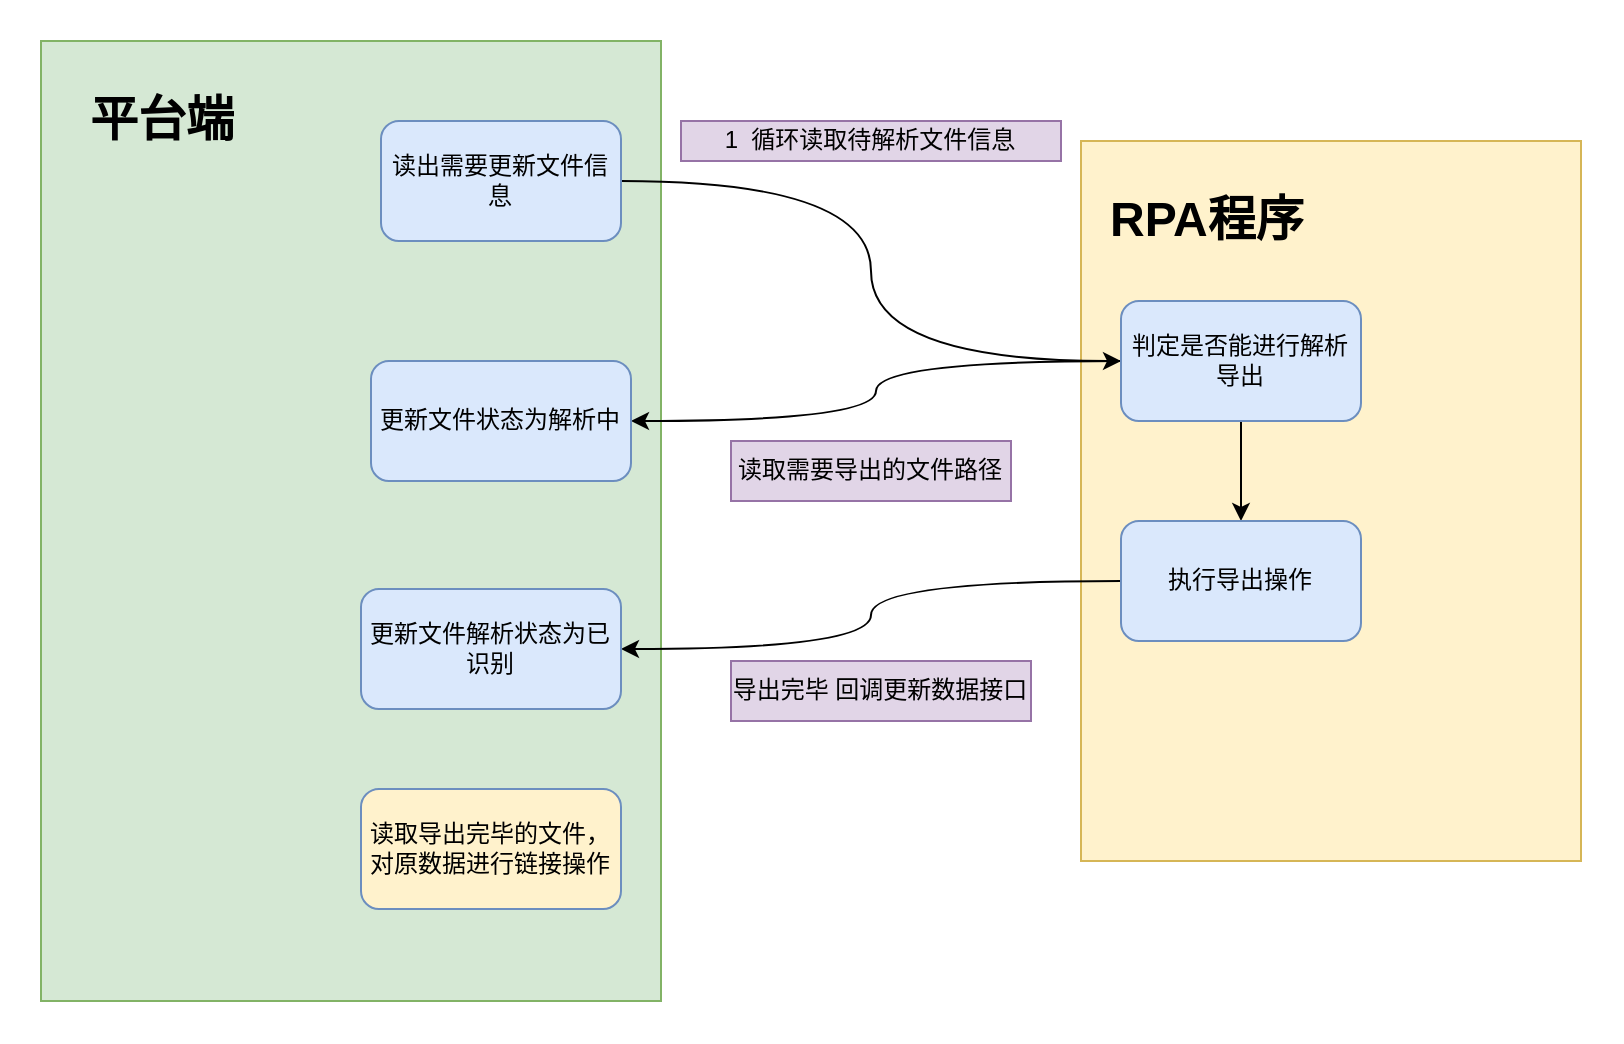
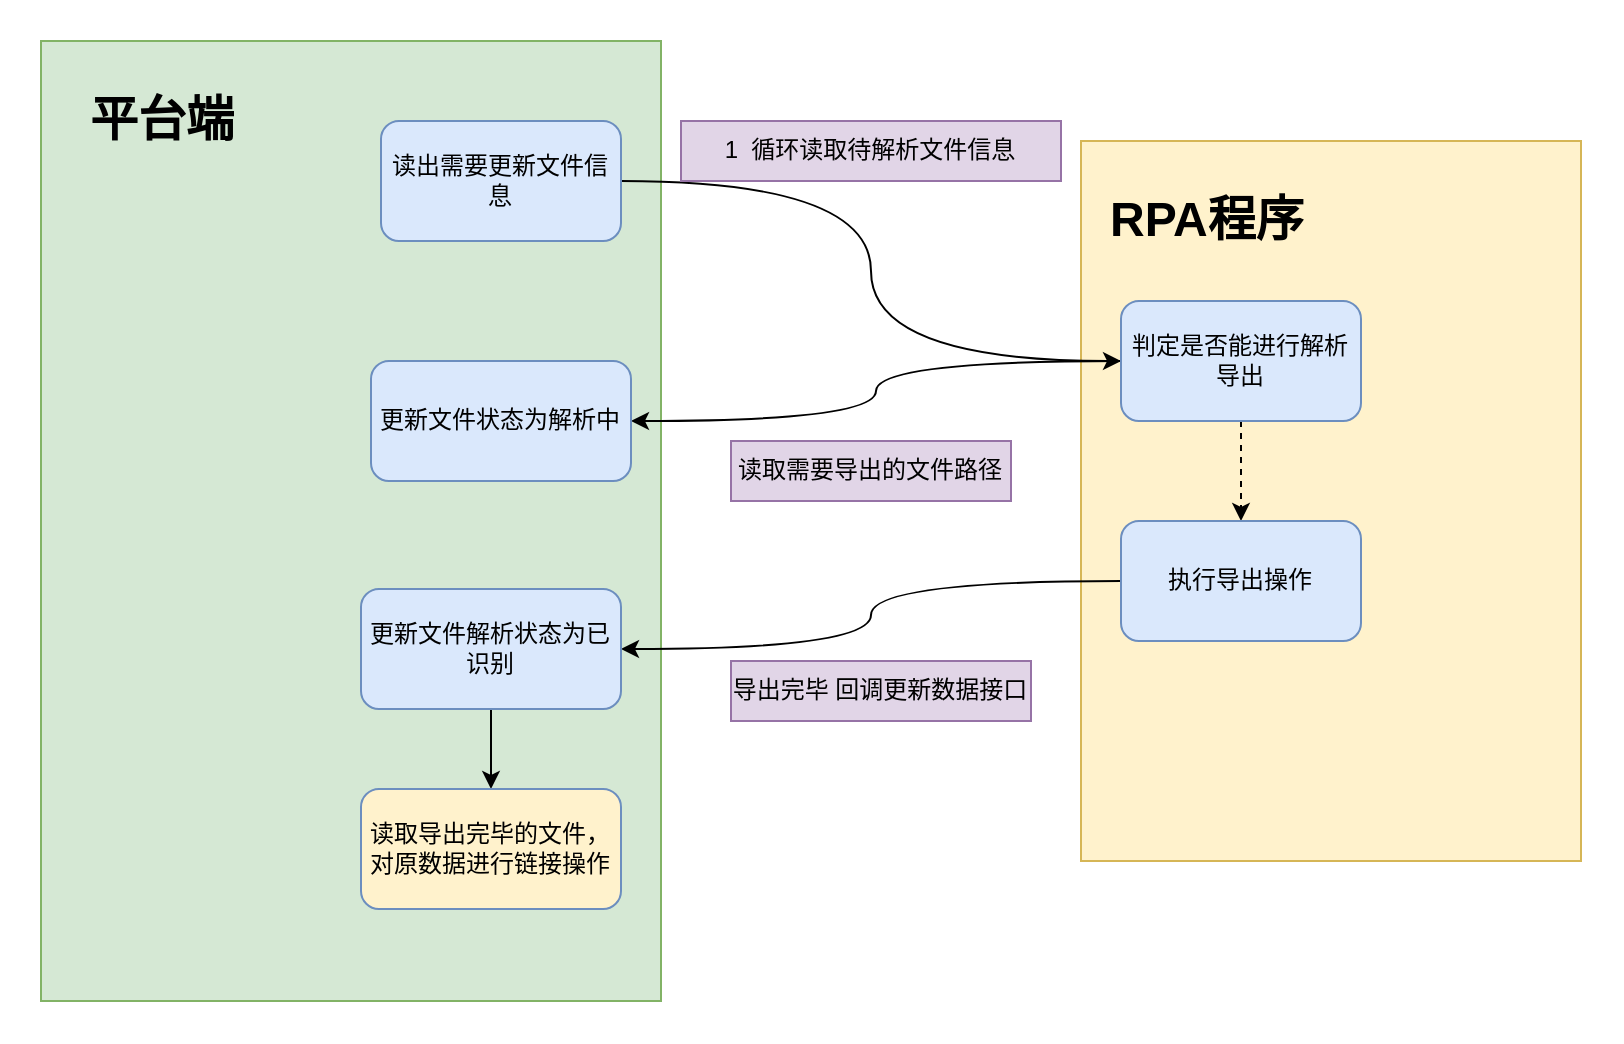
(871, 141) -> (871, 151)
(1241, 465) -> (1241, 465)
none -> (491, 742)
